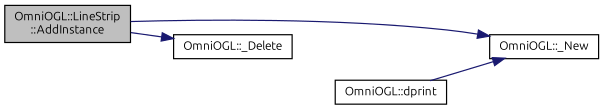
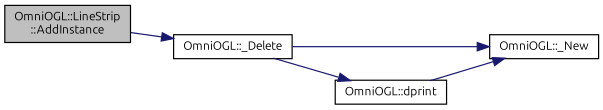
(304, 21) -> (385, 47)
none -> (306, 68)
